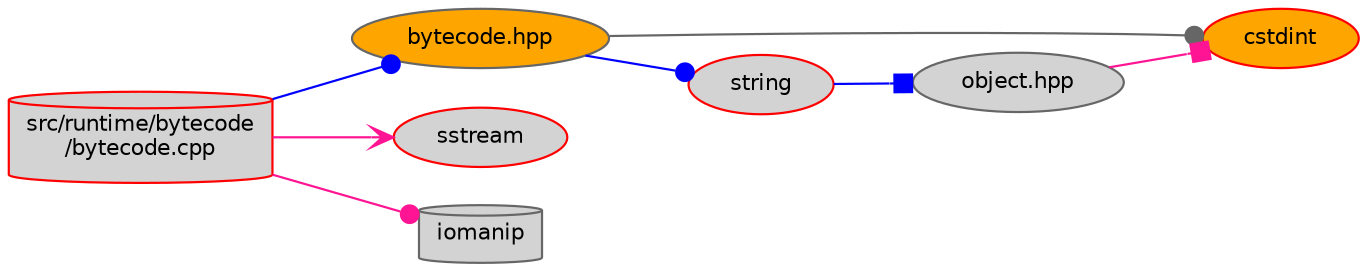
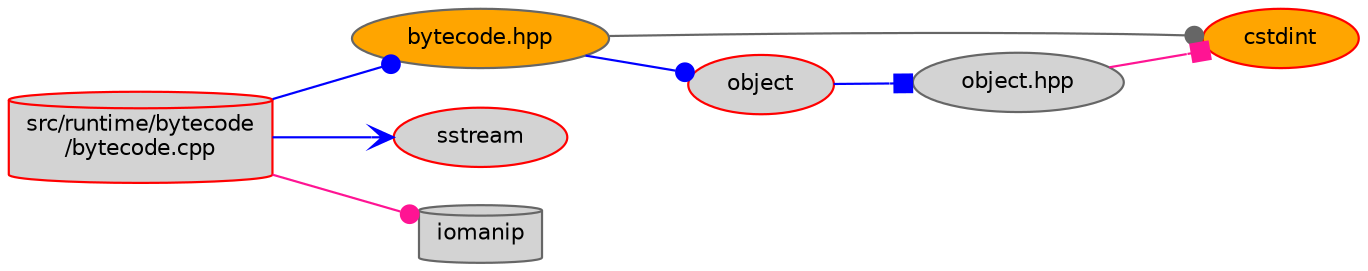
(761, 85) -> (761, 85)
(322, 137) -> (322, 137)
